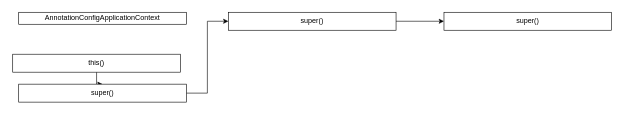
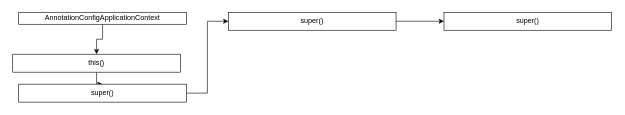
none -> (101, 39)
